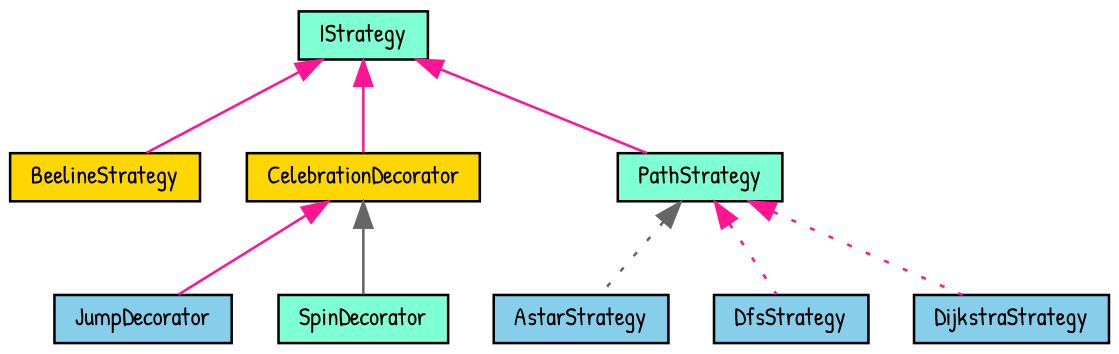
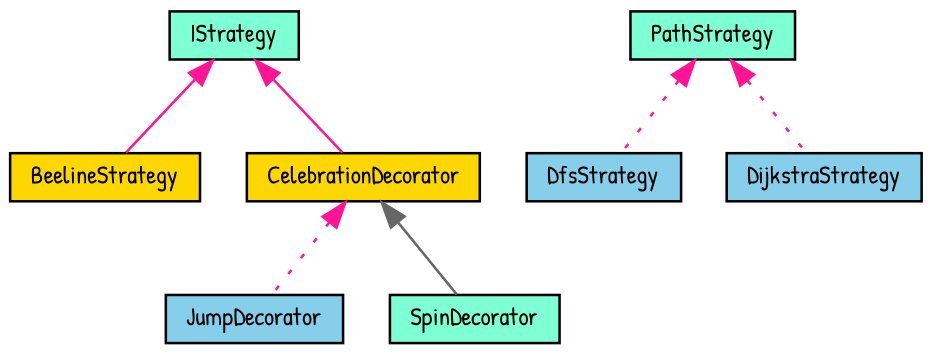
(544, 111) -> none
(242, 255) -> (301, 258)
(581, 319) -> none
